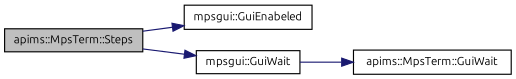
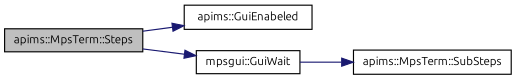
(248, 17) -> (248, 17)
(432, 62) -> (432, 62)
